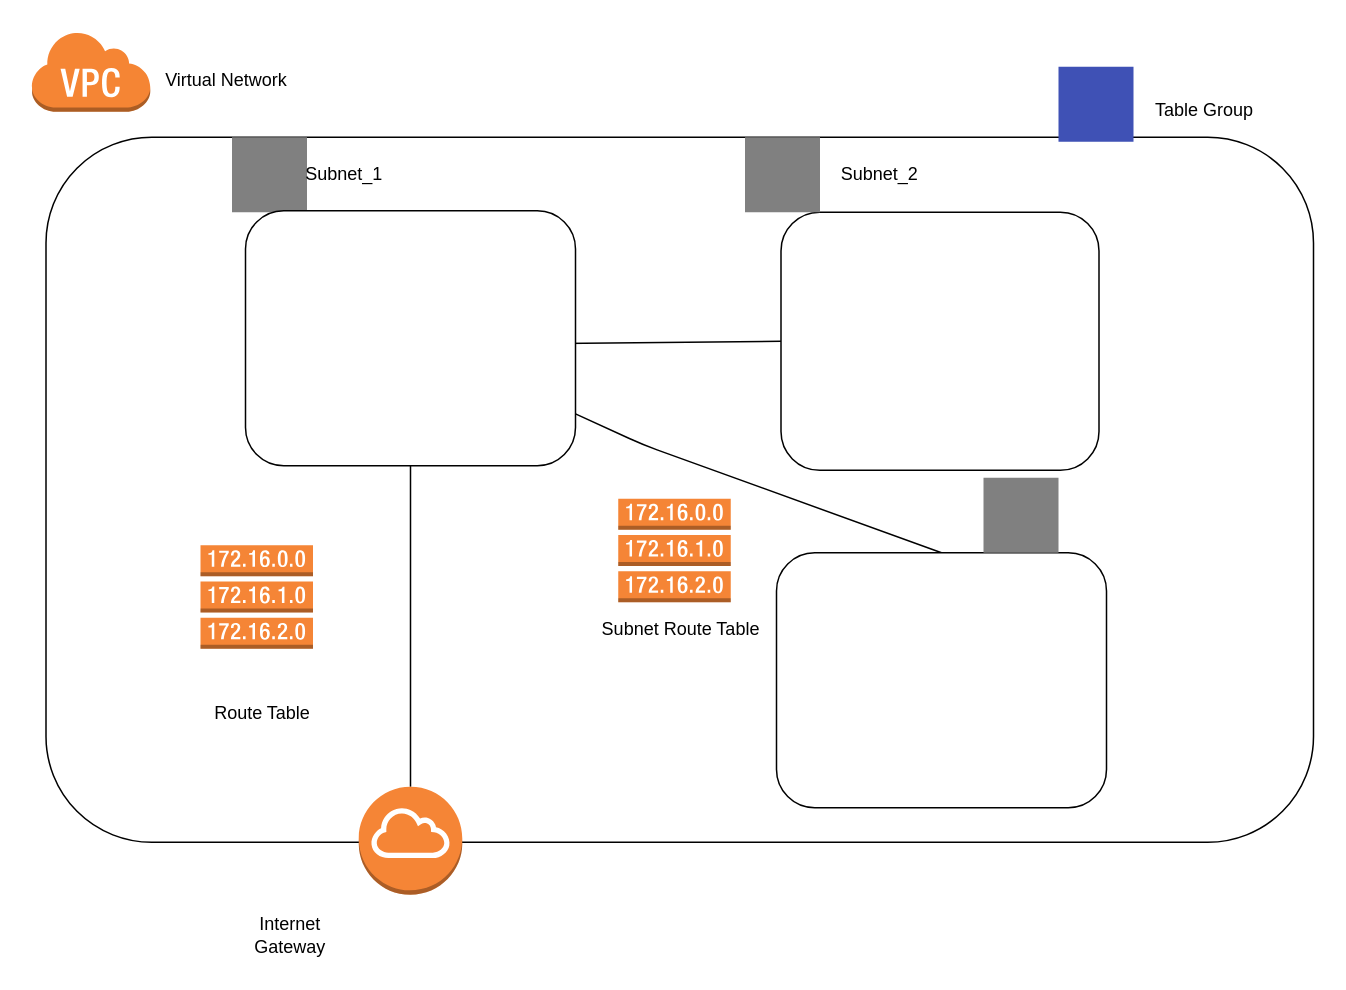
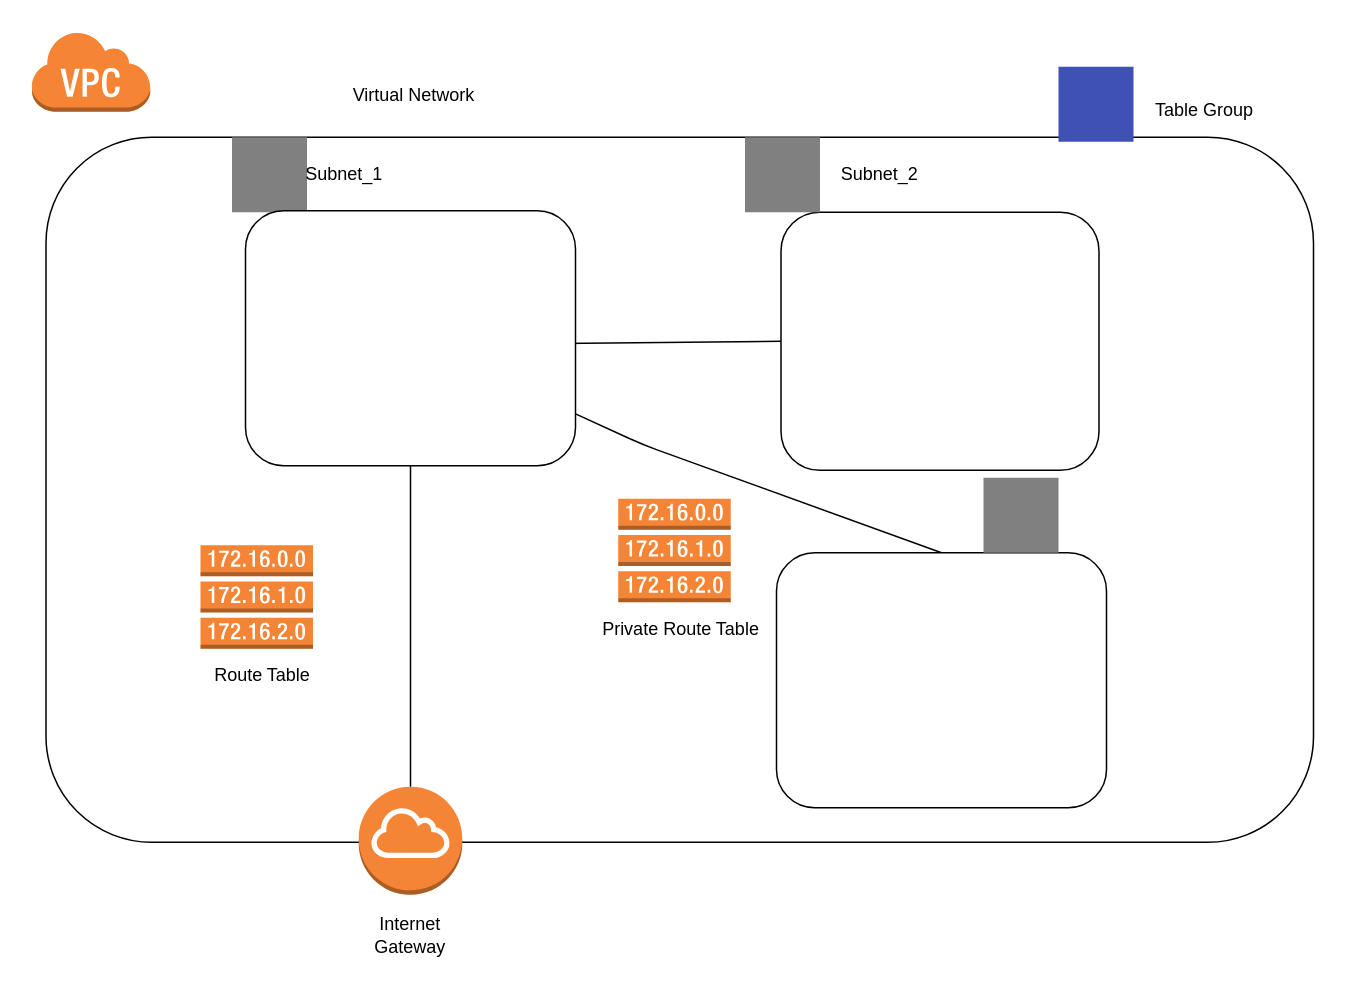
(225, 80) -> (413, 95)
(681, 629) -> (681, 629)
(262, 713) -> (262, 676)
(290, 935) -> (410, 935)
